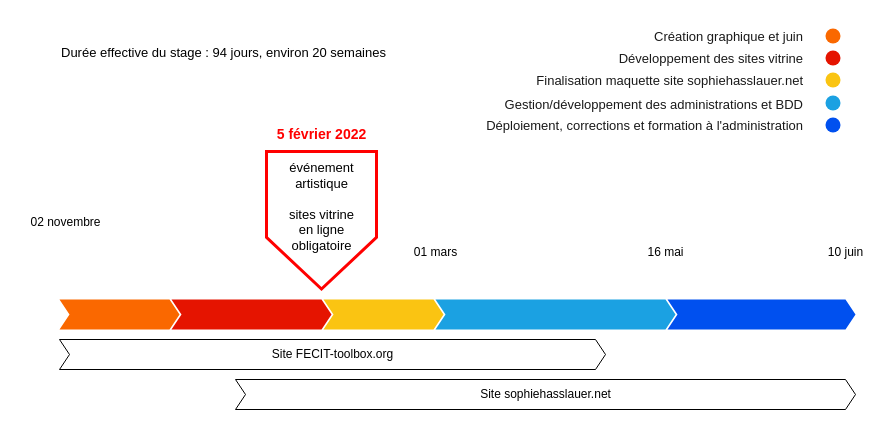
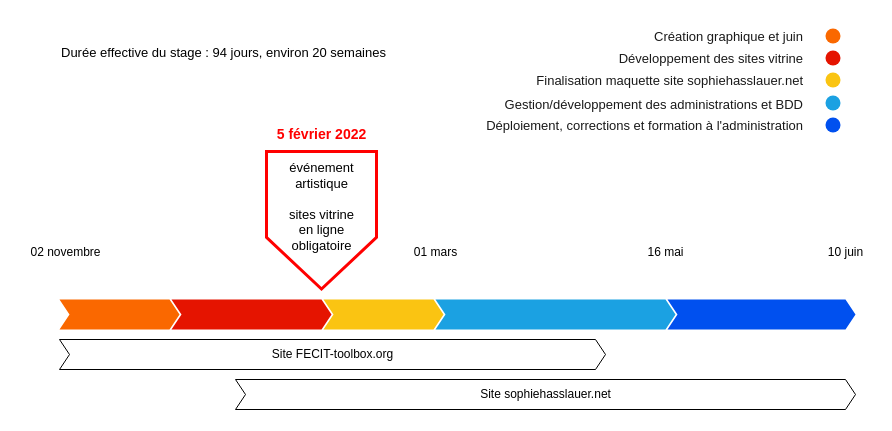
(66, 223) -> (66, 253)
